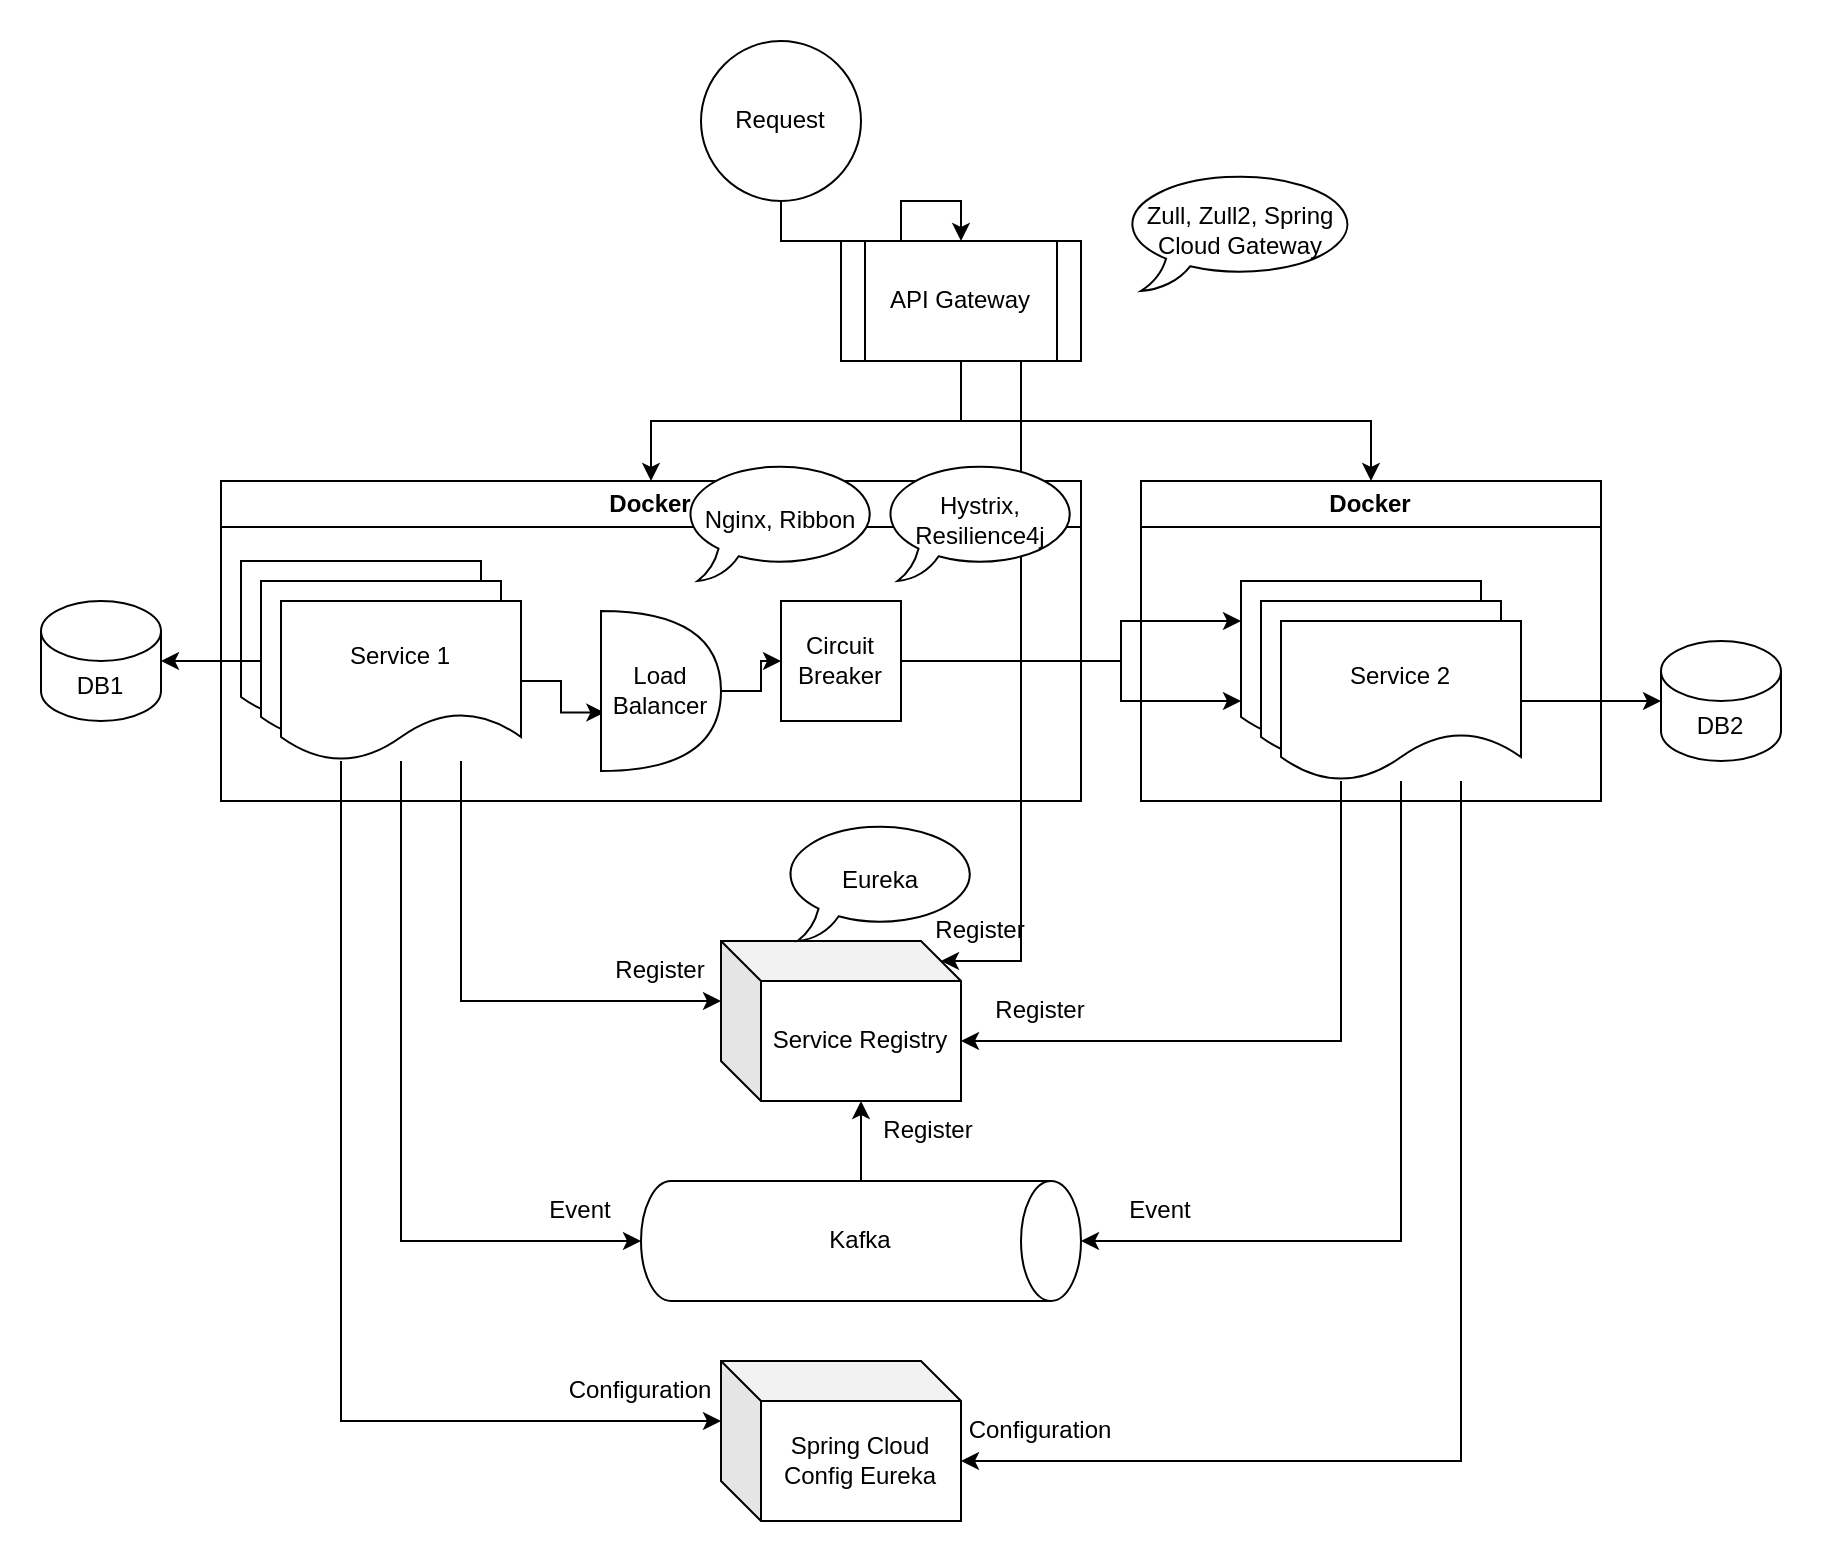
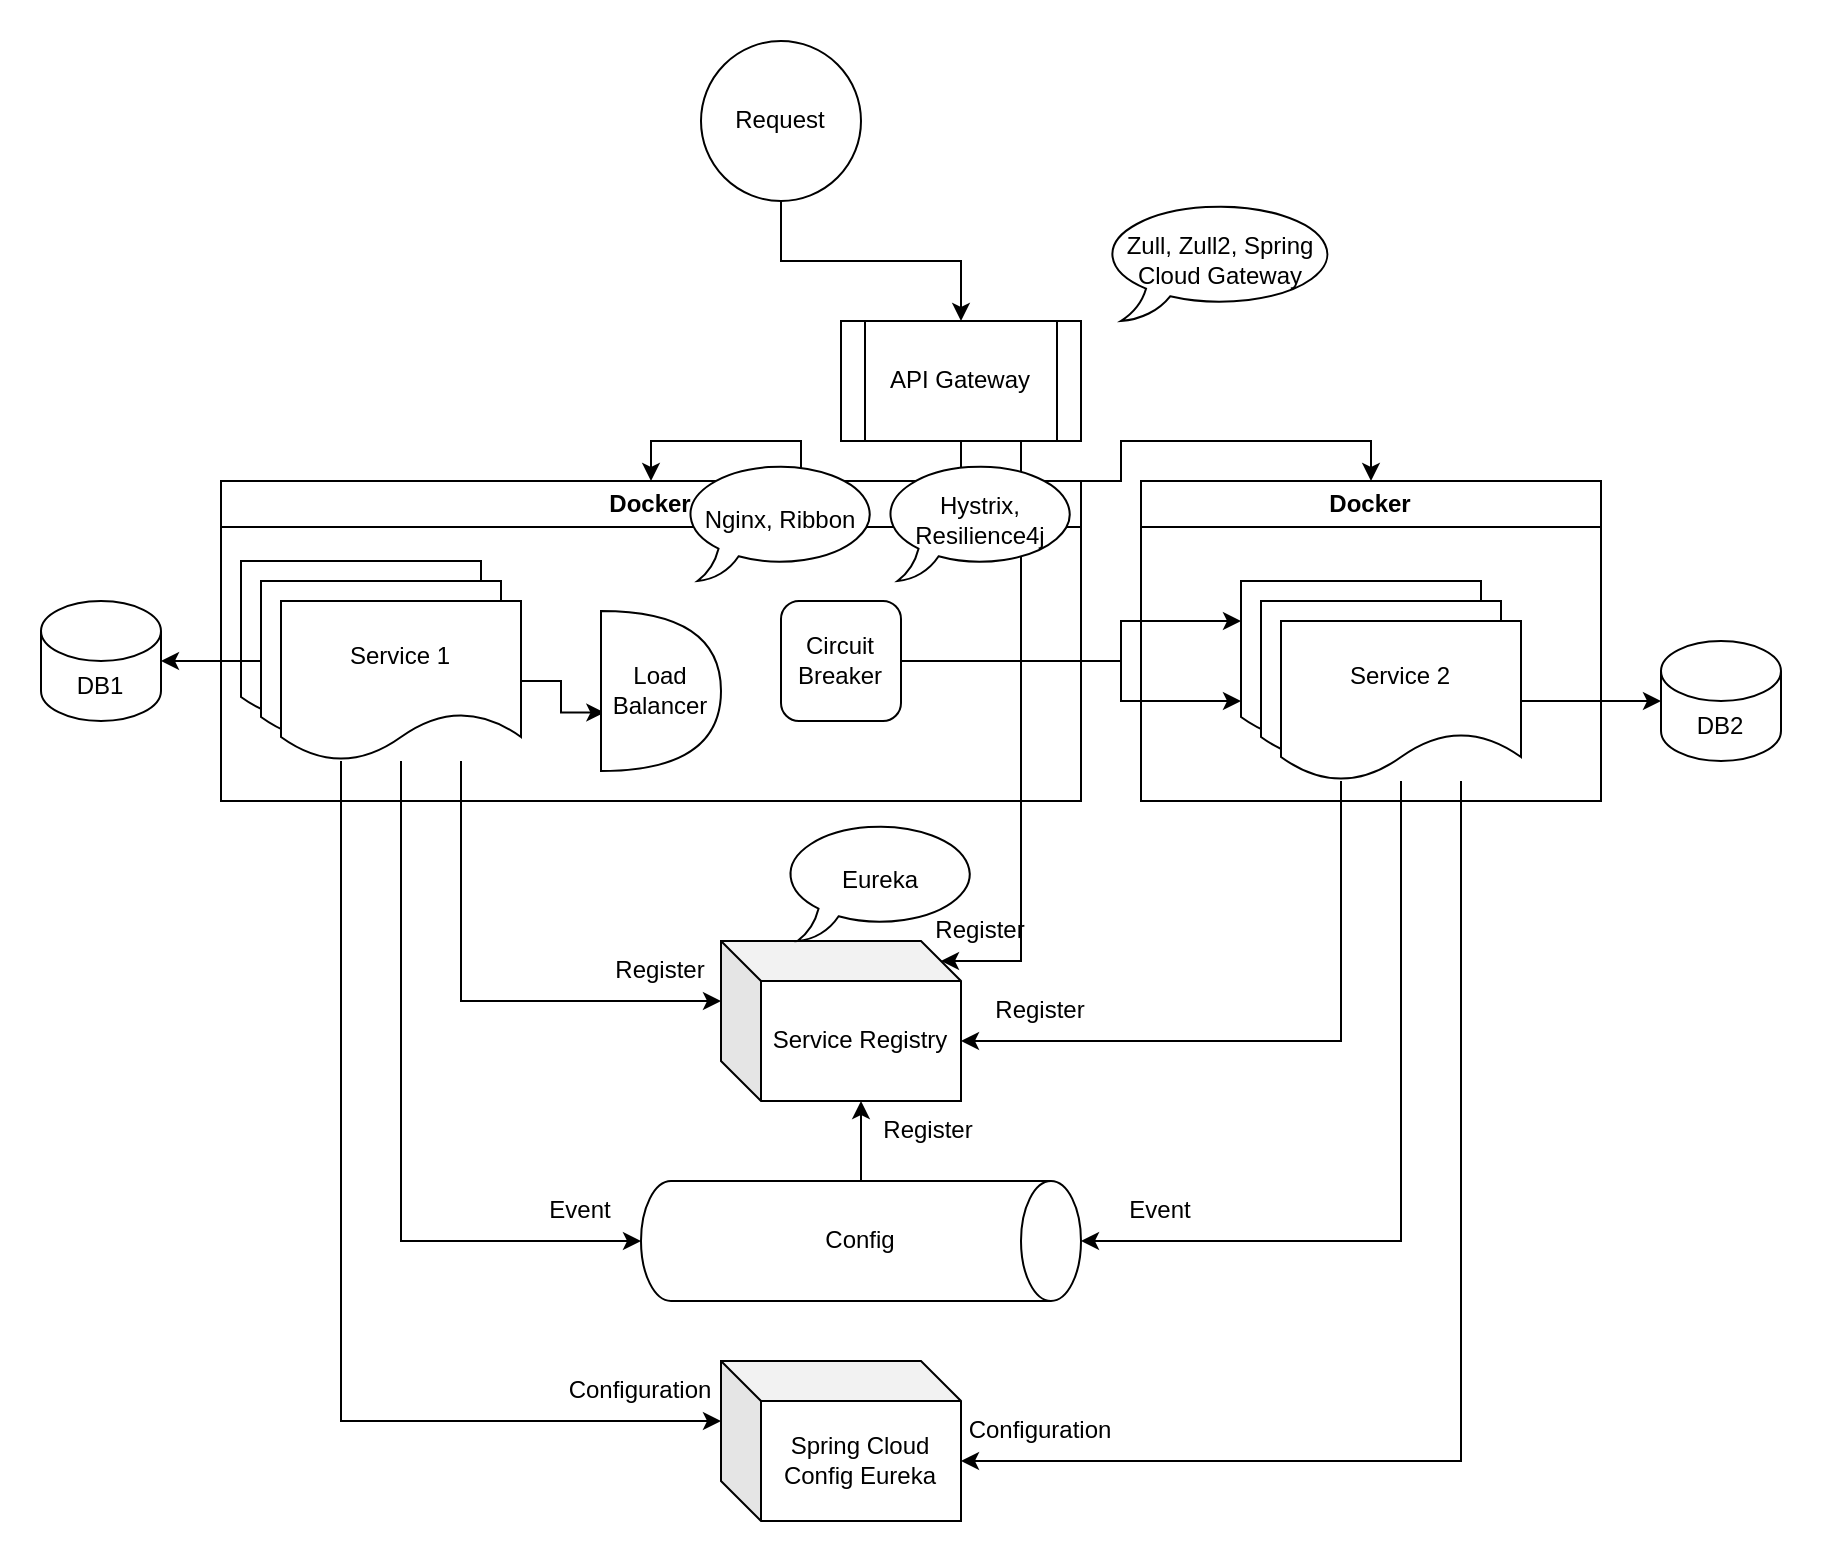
(1241, 231) -> (1221, 261)
(961, 301) -> (961, 381)
(841, 661) -> (841, 661)
(759, 691) -> none
(861, 1241) -> (861, 1241)
